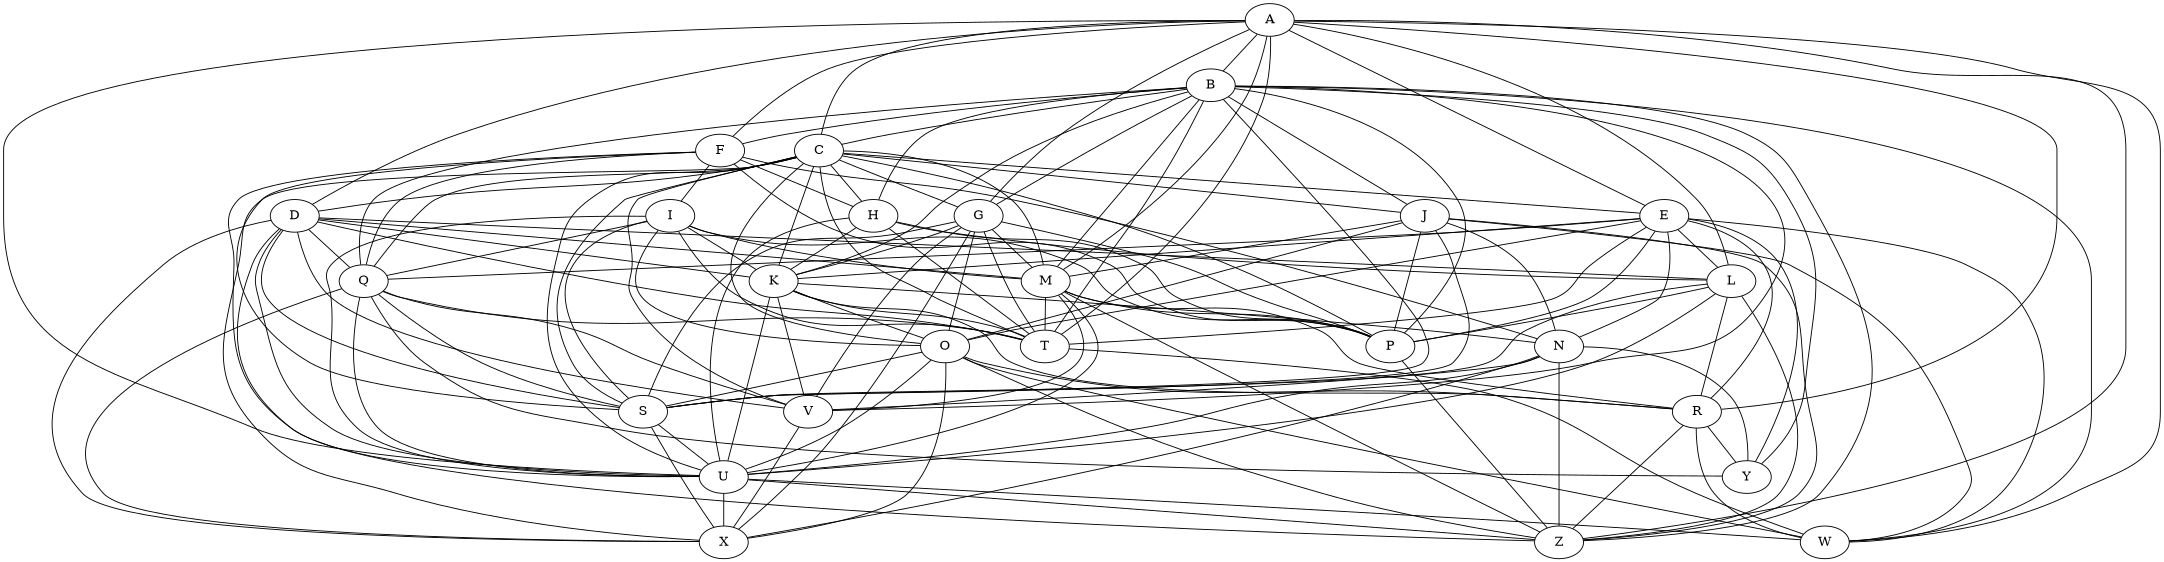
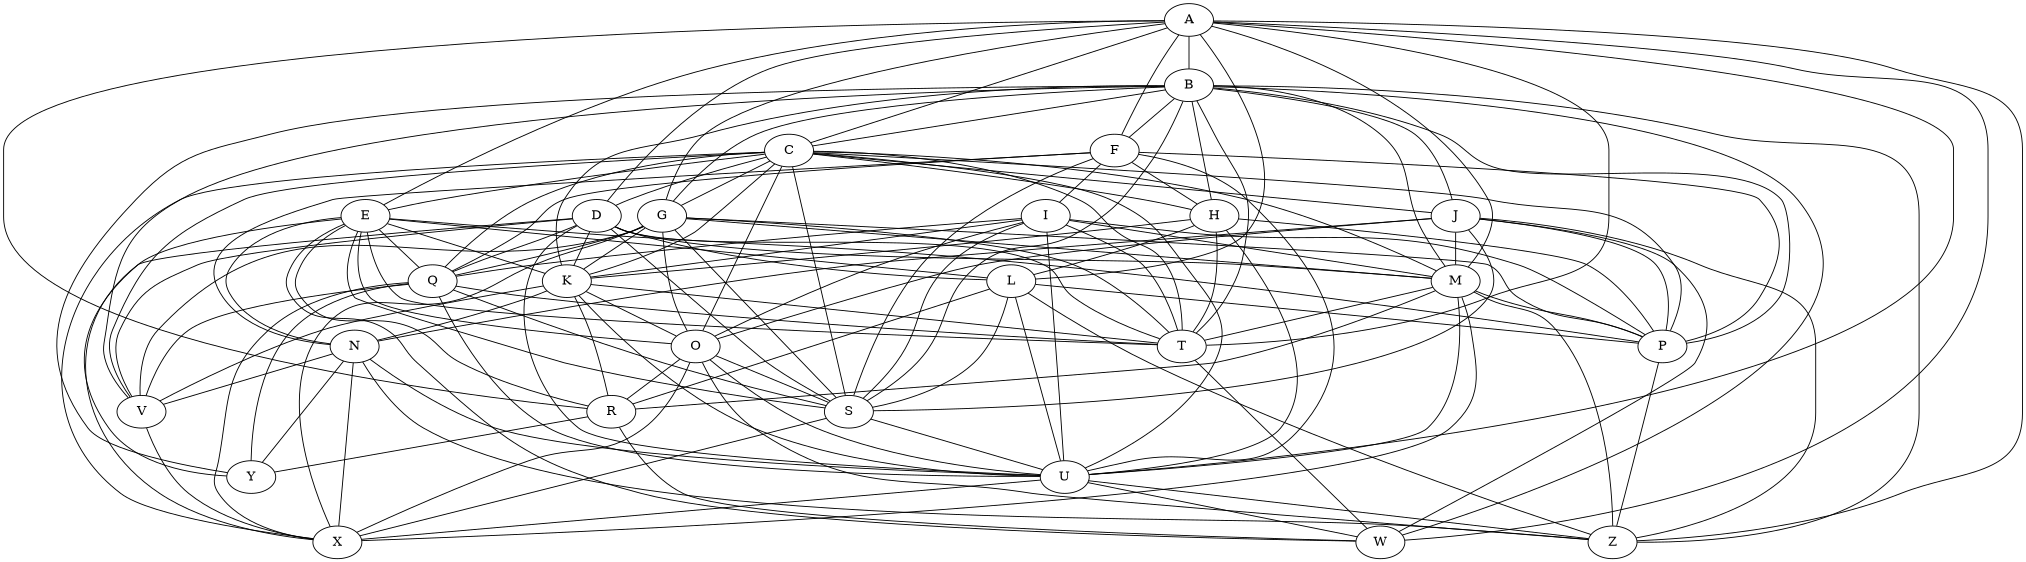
(764, 122) -> (531, 258)
none -> (553, 360)
(1066, 372) -> (980, 506)
(1360, 449) -> none
(1622, 482) -> none
(795, 506) -> none
